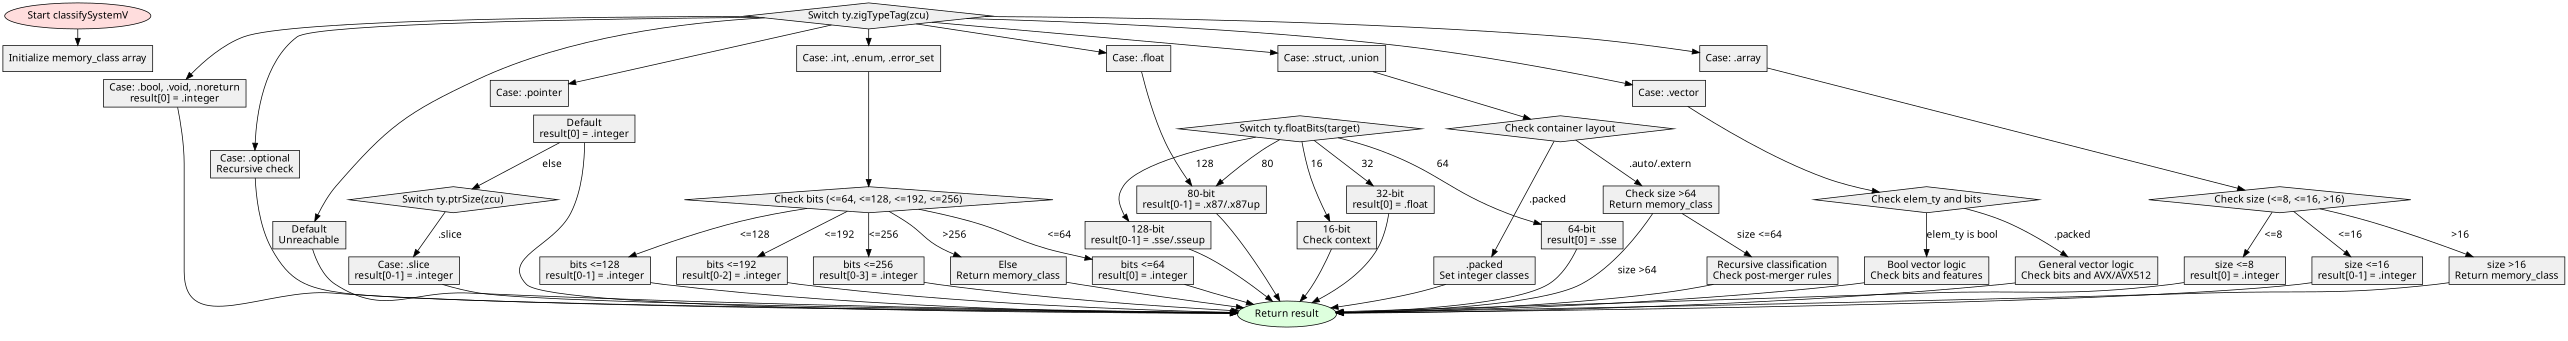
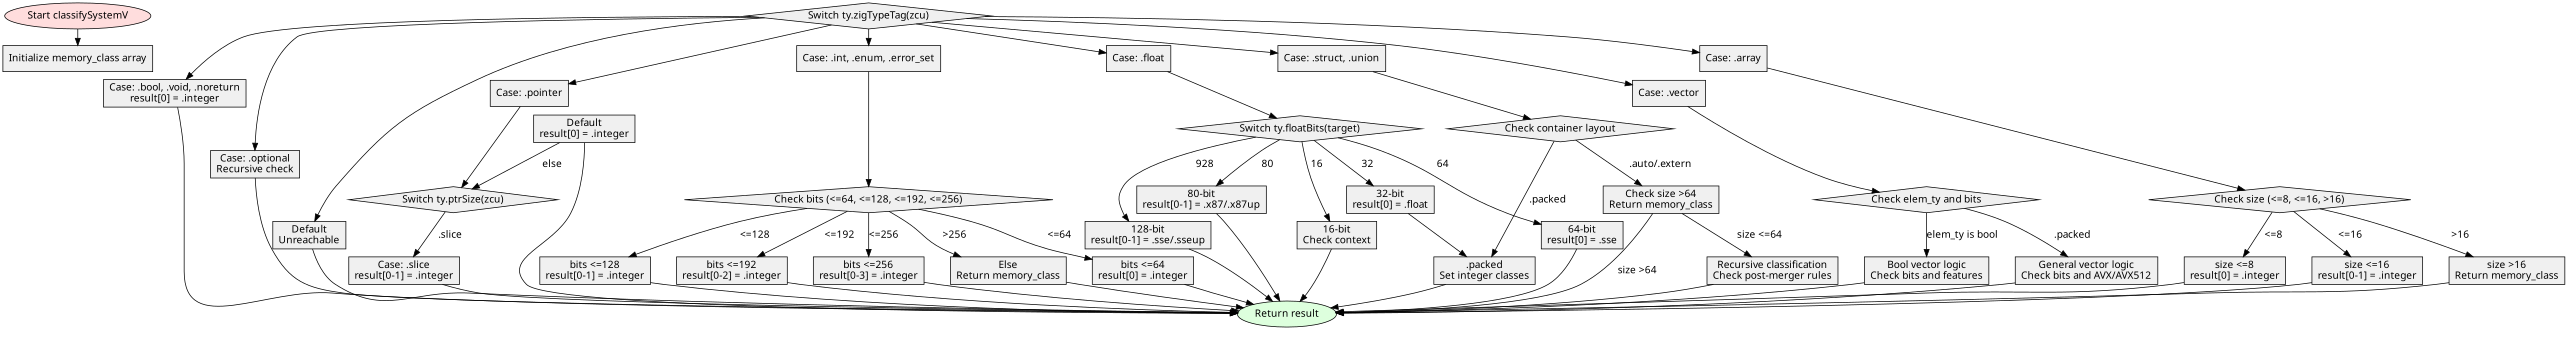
(1159, 128) -> (1219, 93)
none -> (493, 144)
(1205, 164) -> (1205, 164)
(1365, 265) -> (1434, 233)
